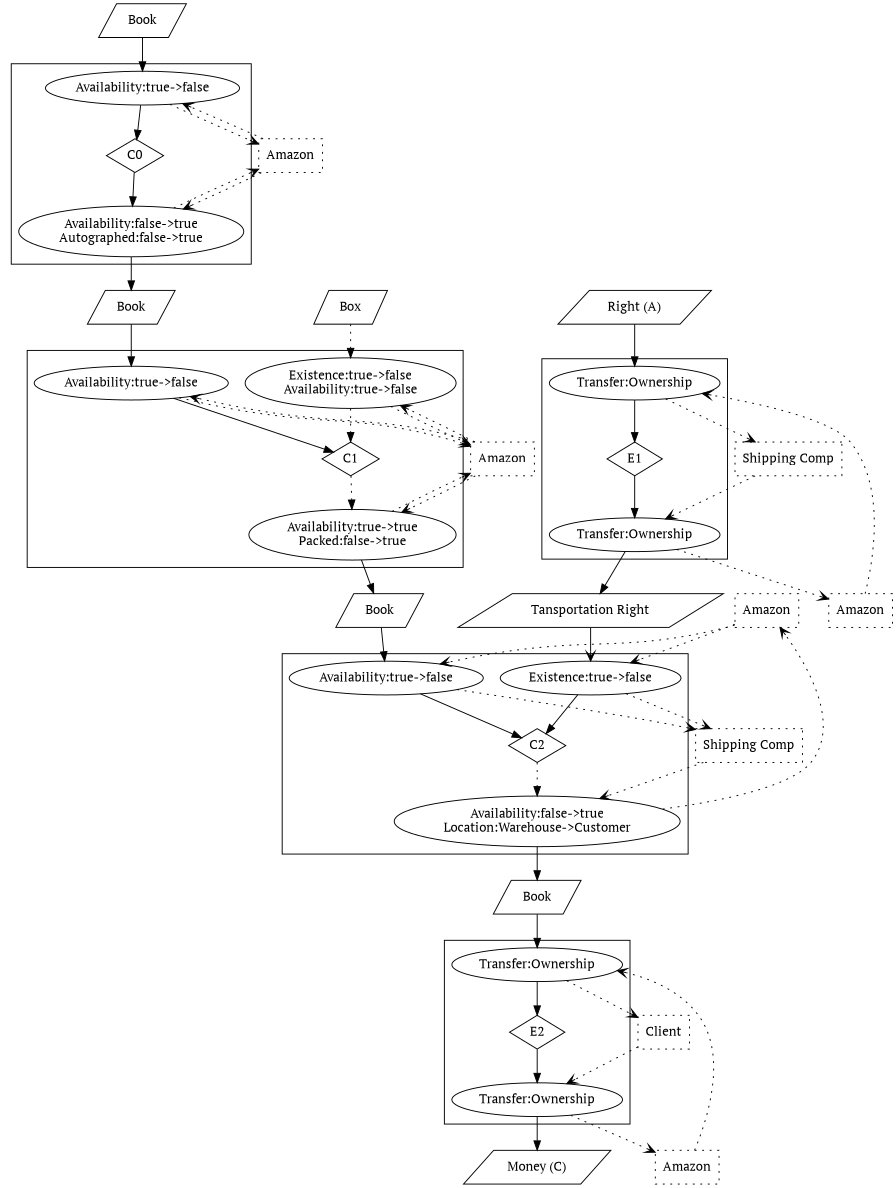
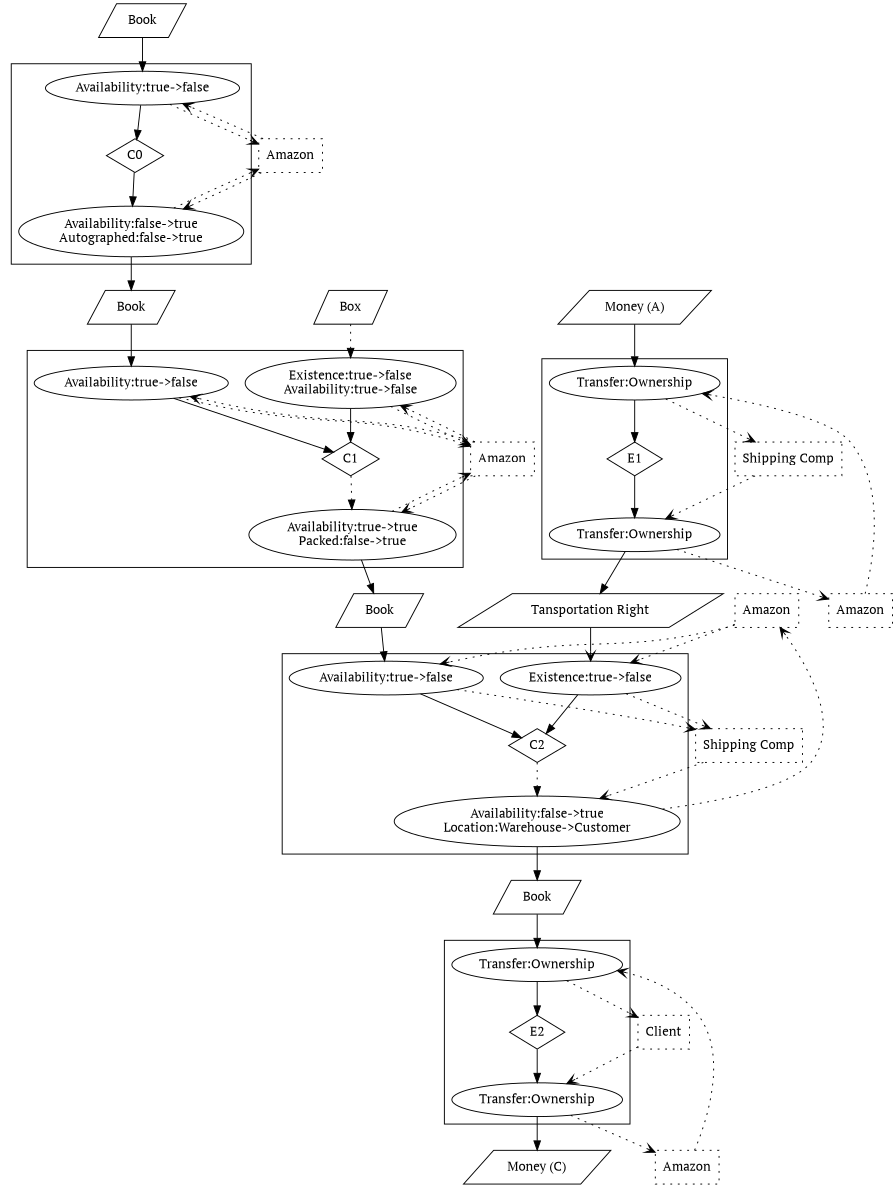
(635, 307) -> (635, 307)
(351, 415) -> (351, 415)
